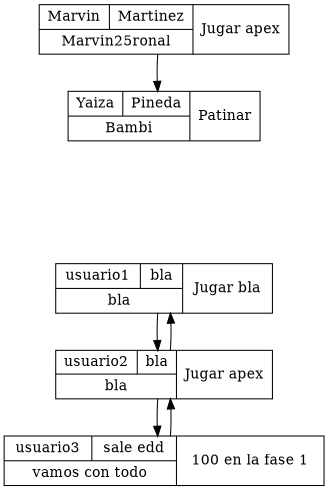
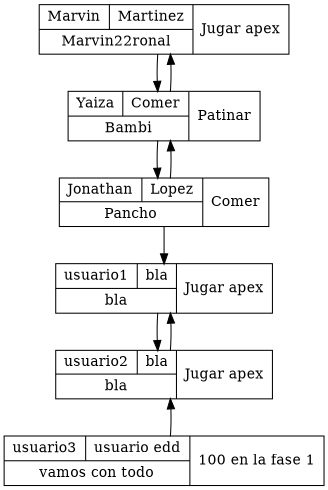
(116, 41) -> (116, 41)
none -> (171, 78)
(156, 103) -> (156, 103)
none -> (164, 202)
(228, 288) -> (224, 288)
(157, 412) -> none
(134, 448) -> (138, 448)
